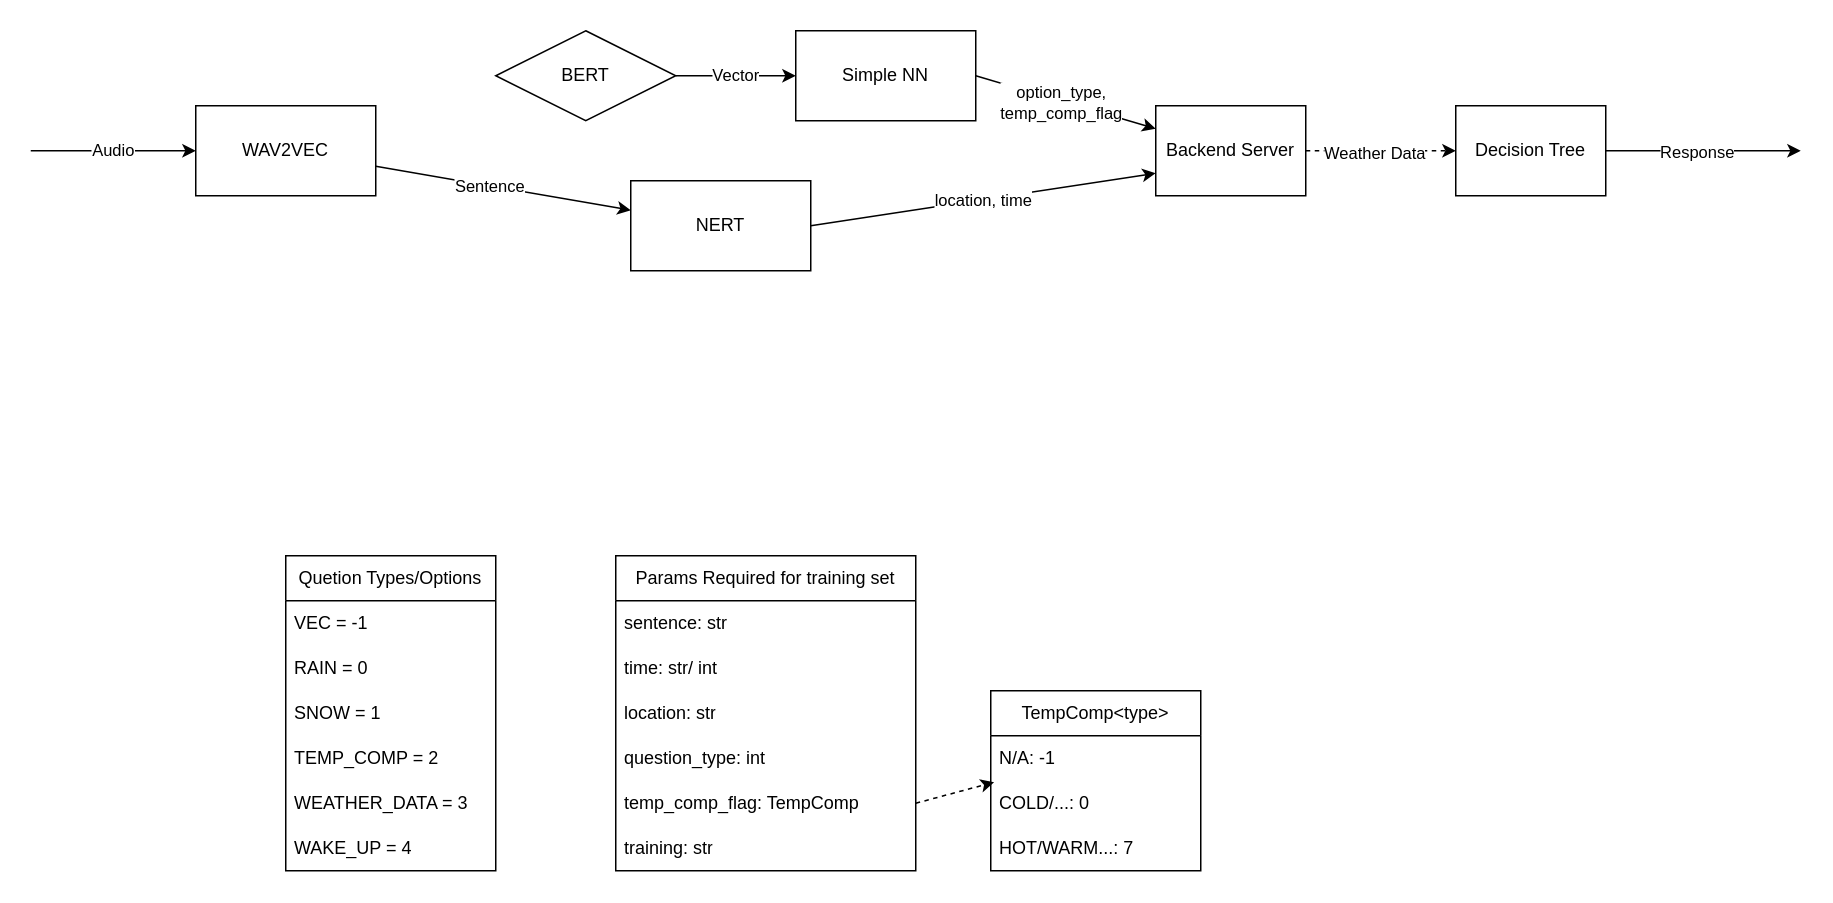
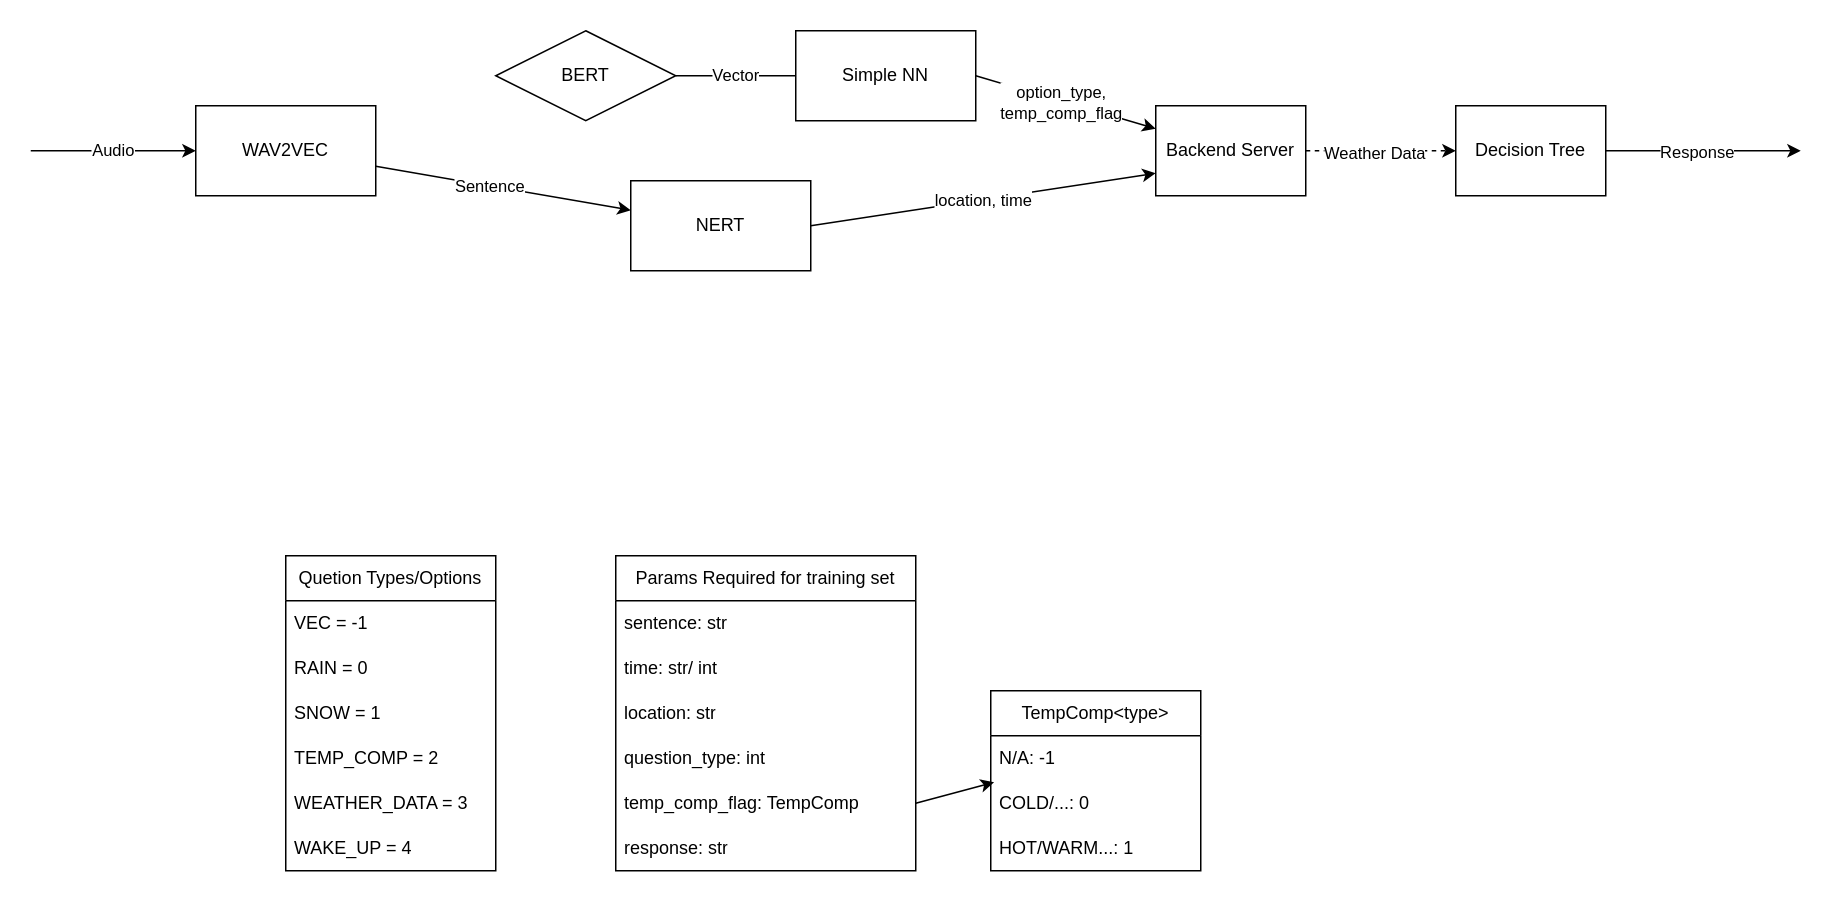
(784, 76) -> (788, 76)
(951, 794) -> (951, 794)
(681, 848) -> (686, 848)
(1059, 848) -> (1059, 848)
